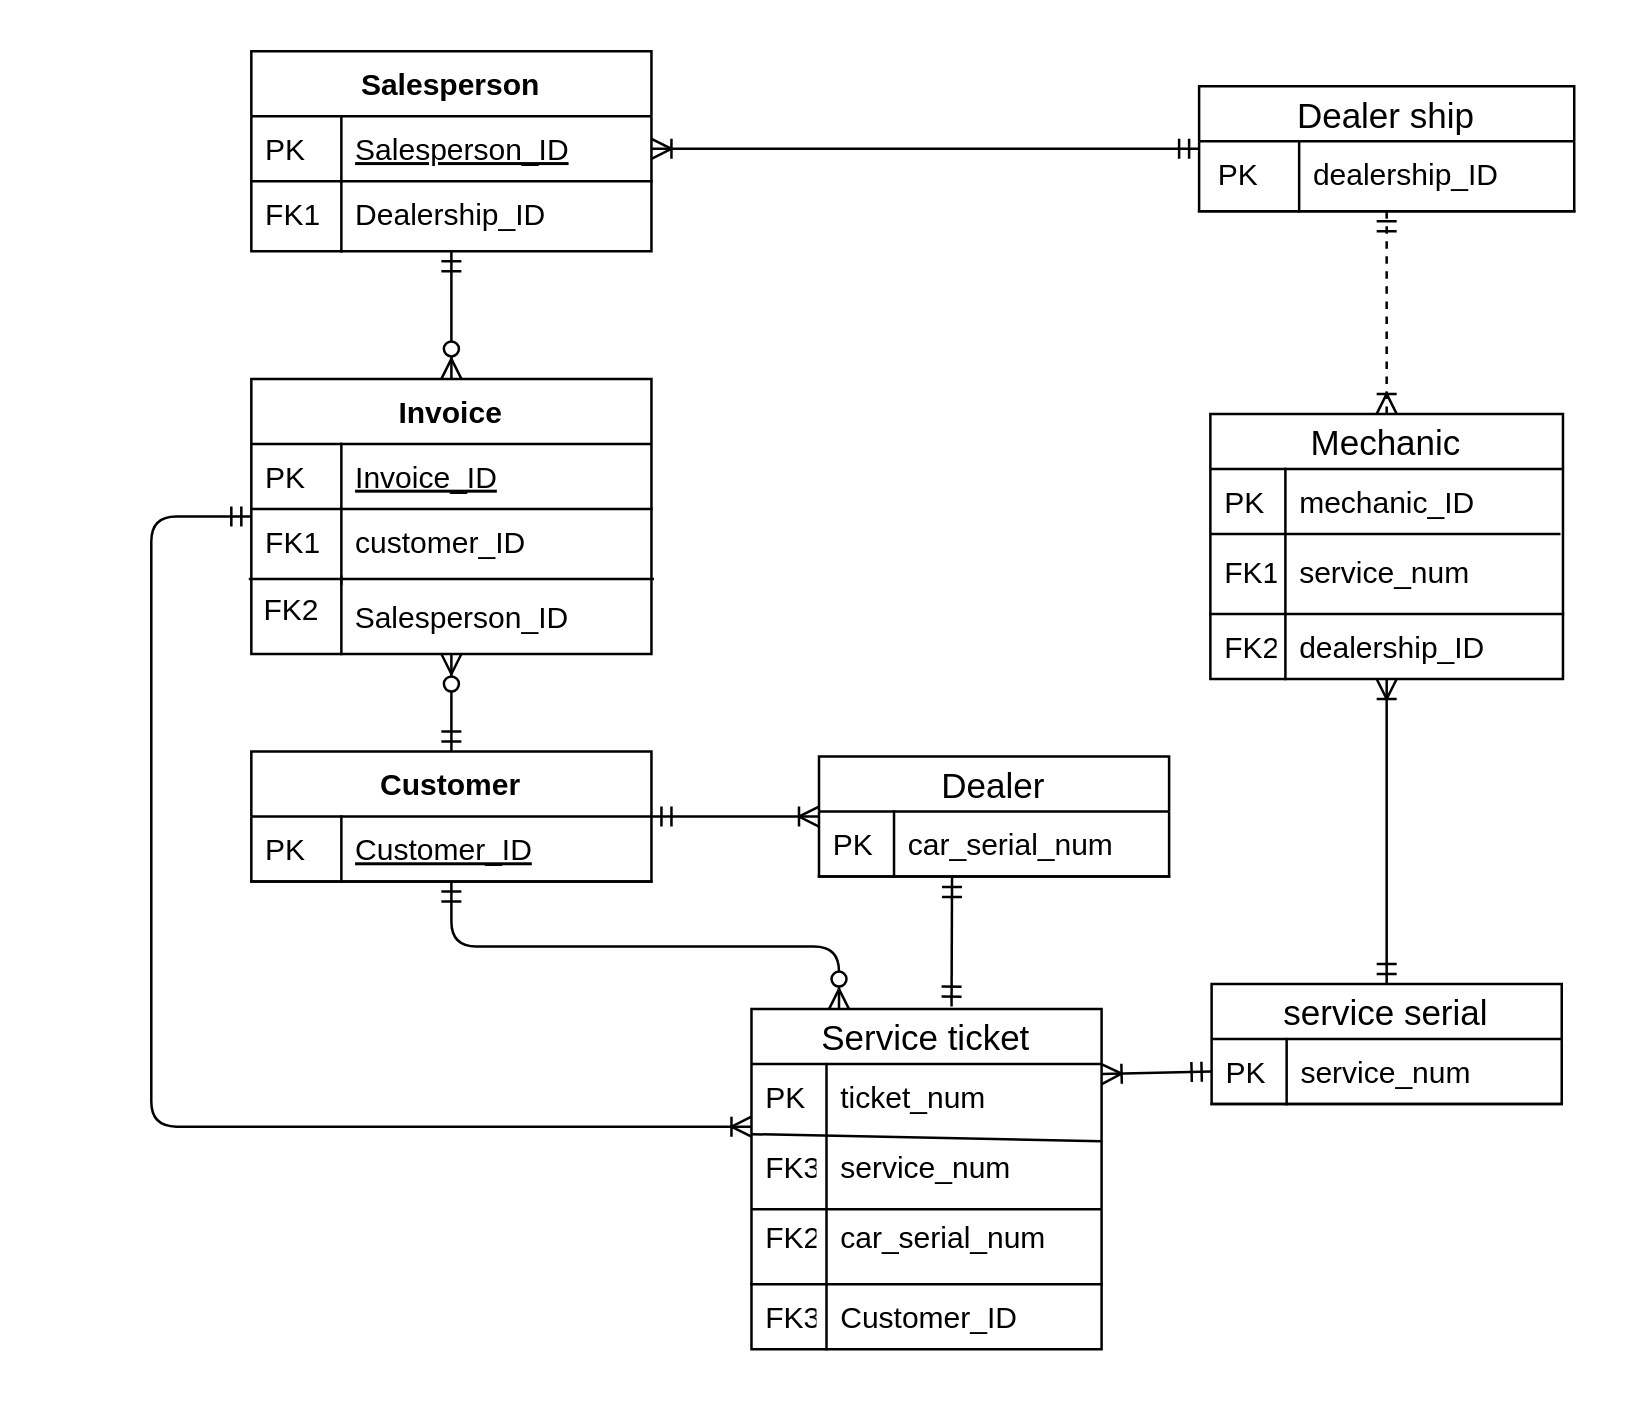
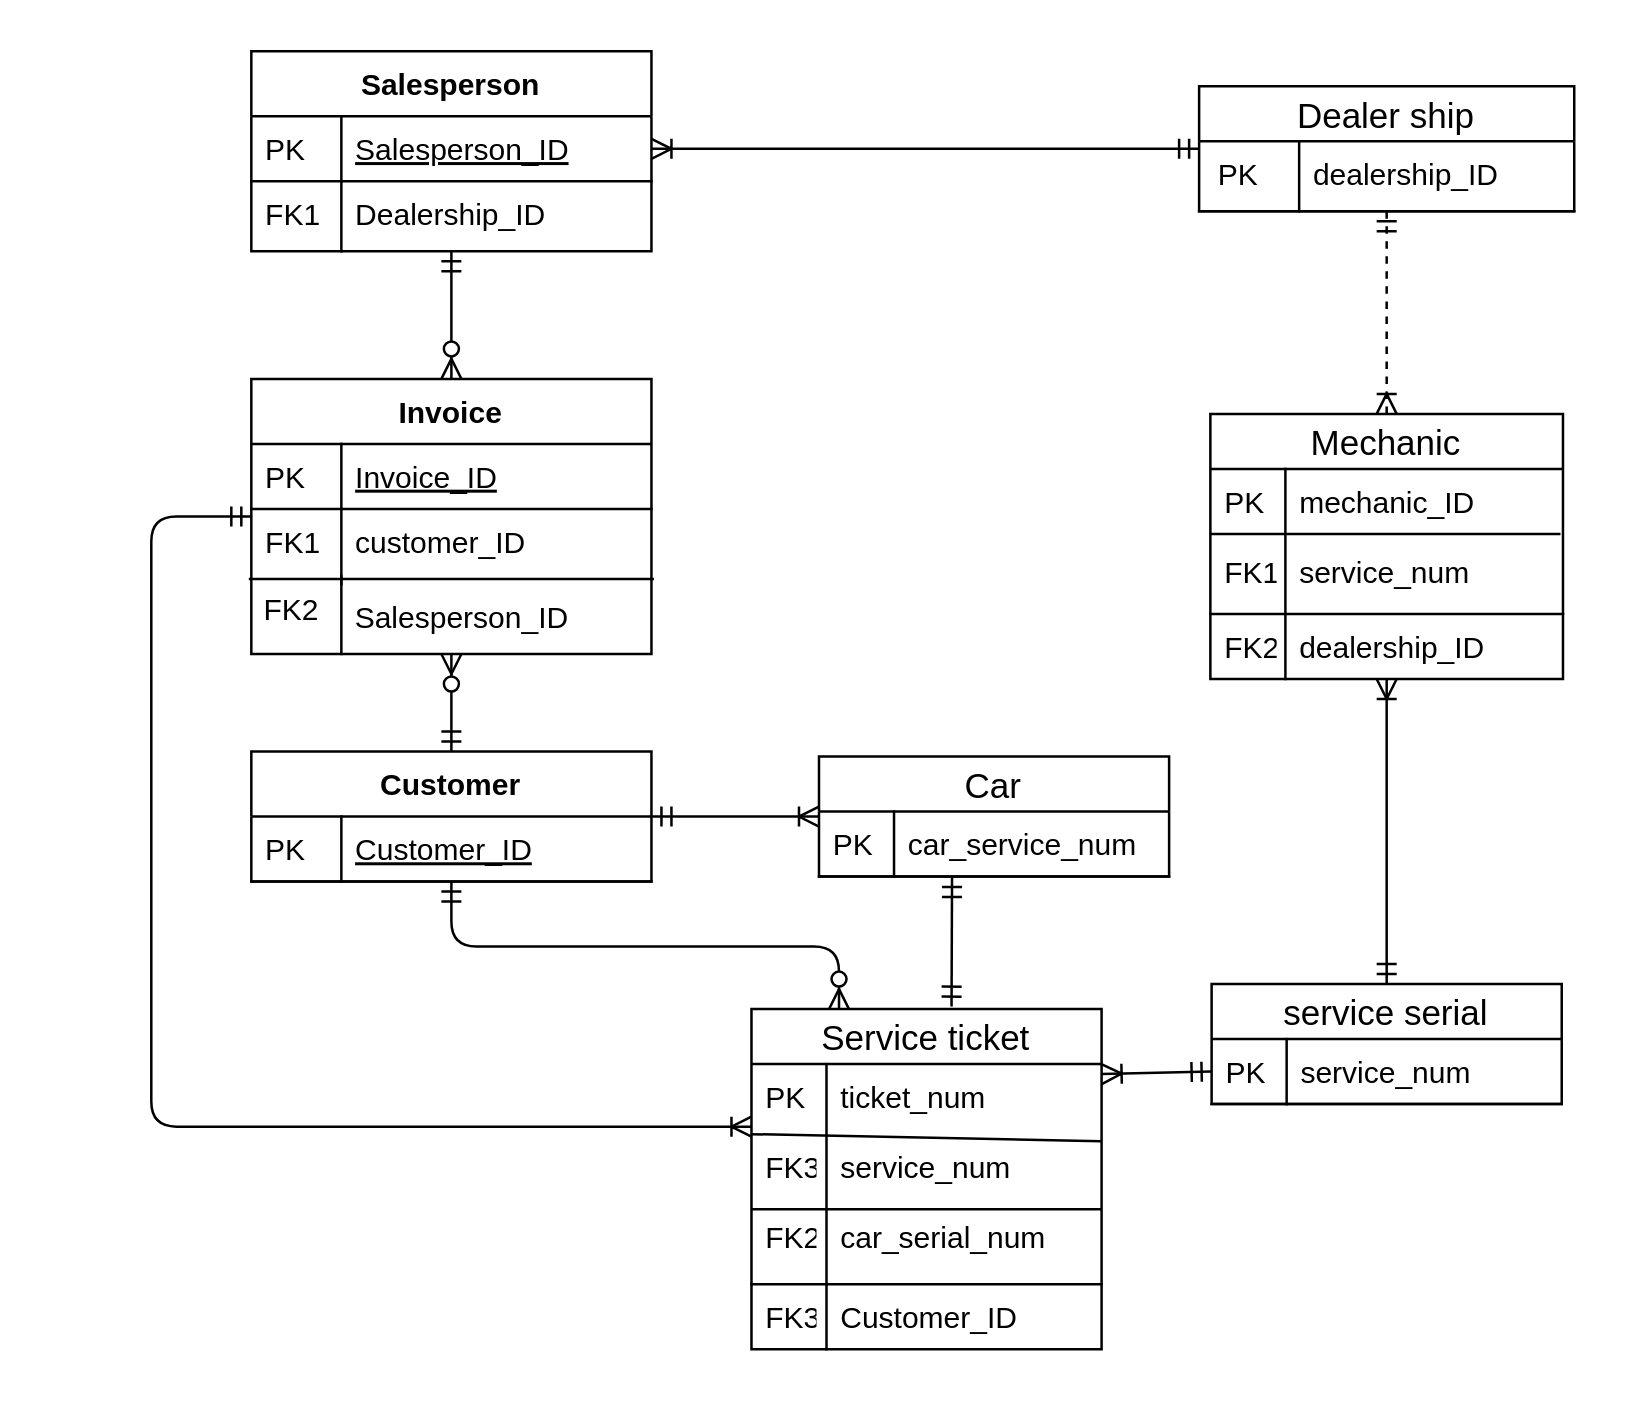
(993, 786) -> (993, 786)
(1017, 845) -> (1030, 845)
